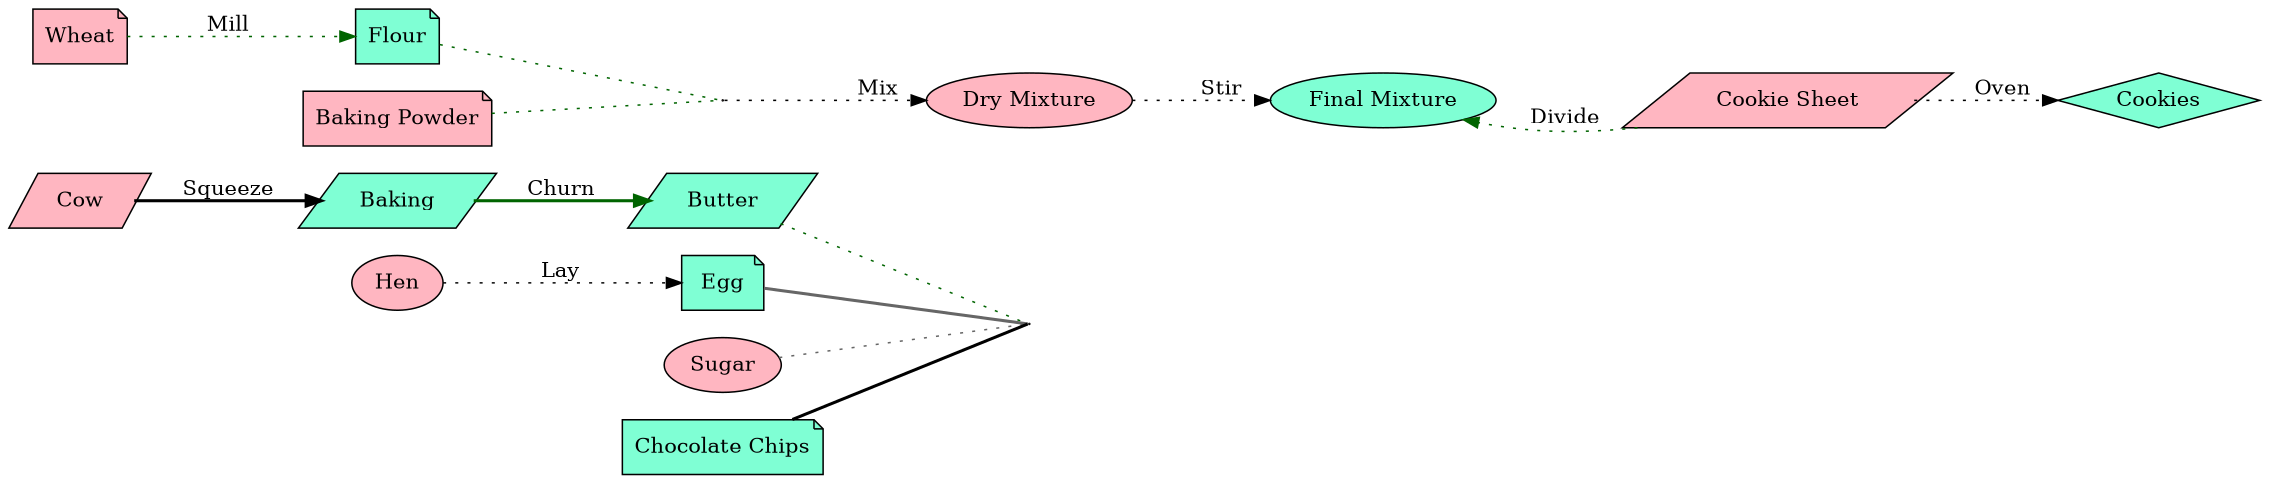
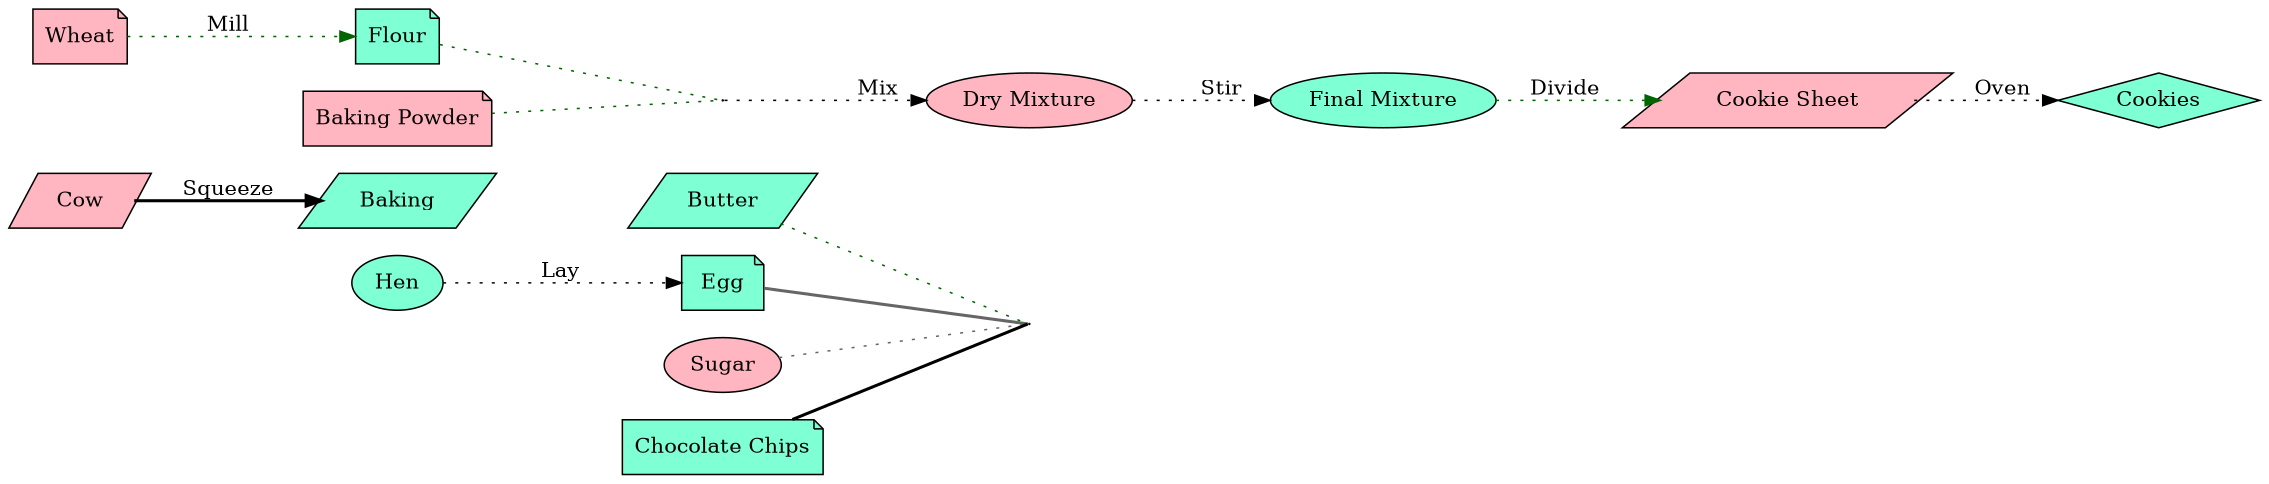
(1558, 131) -> (1570, 100)
(554, 201) -> none
(397, 283) -> (397, 283)
